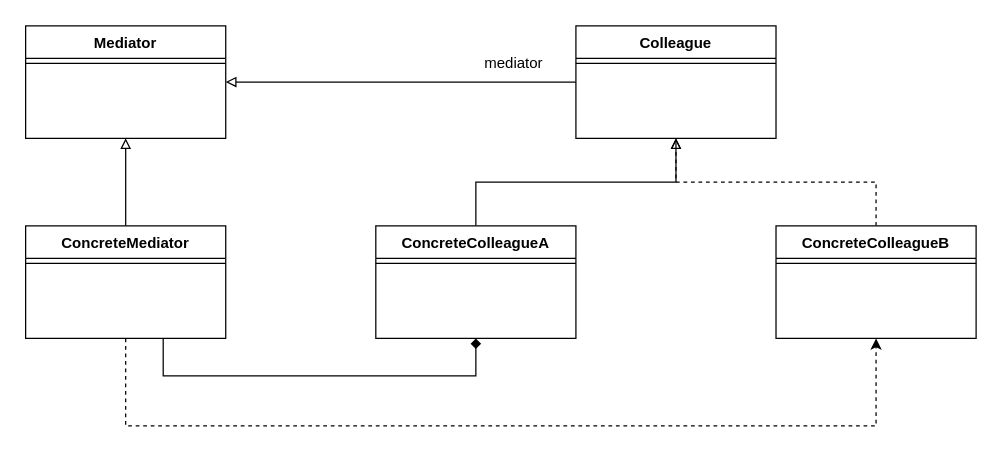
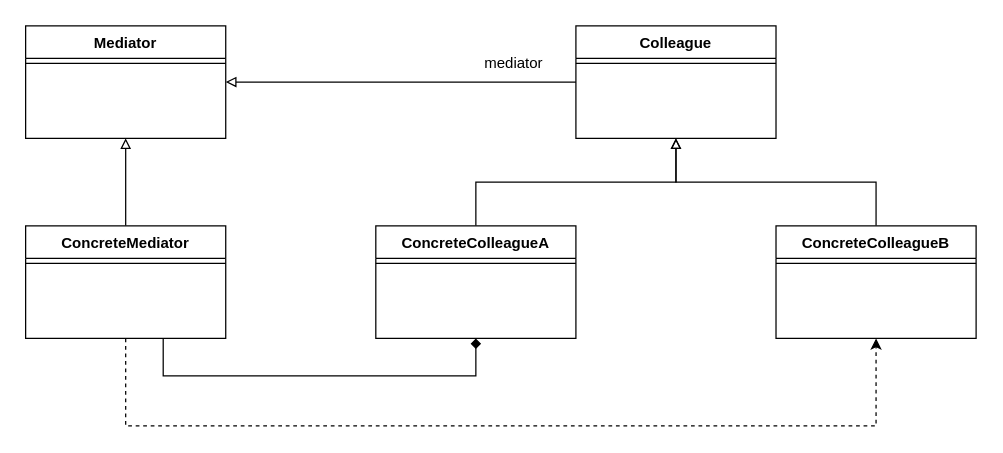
(676, 144) -> (673, 182)
(797, 182) -> (797, 182)
